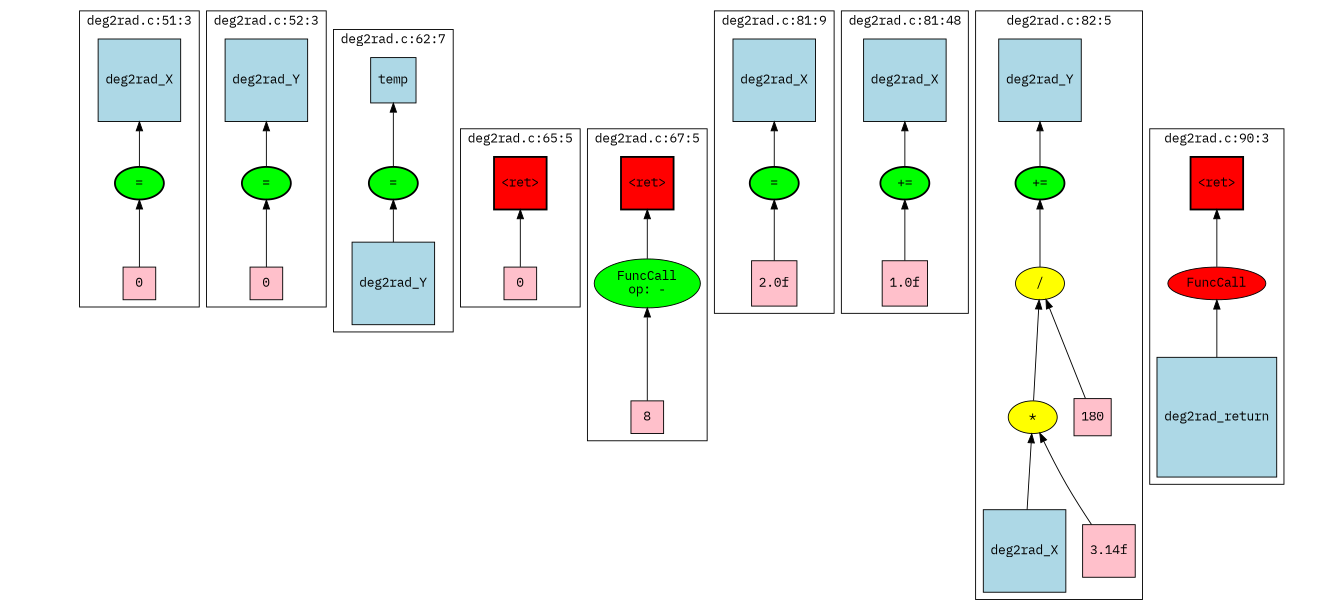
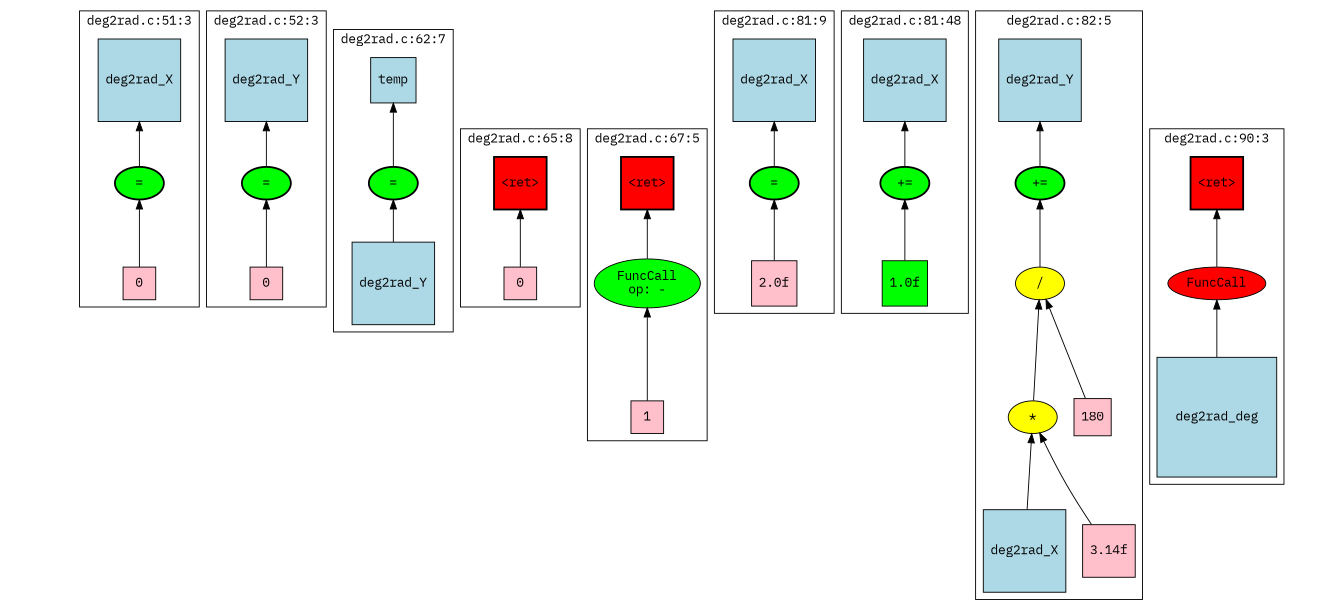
(520, 139) -> (520, 139)
(905, 283) -> (905, 283)
(647, 417) -> (647, 417)
(1217, 417) -> (1217, 417)
